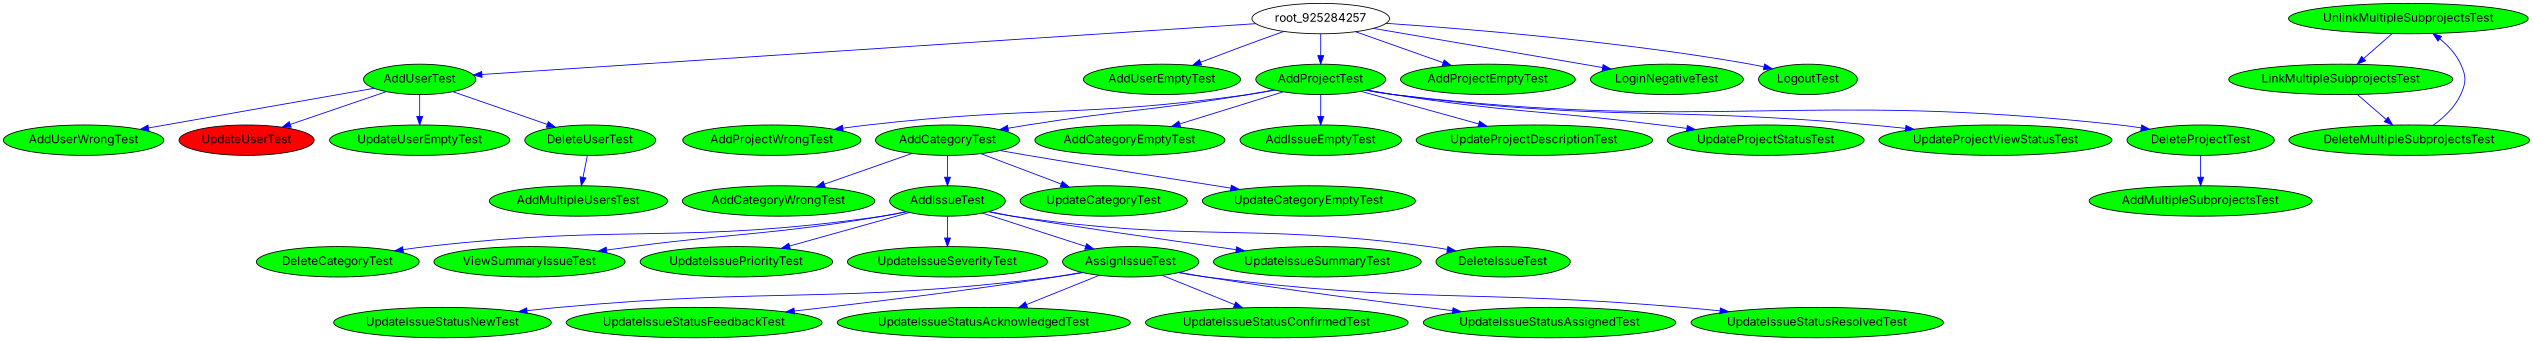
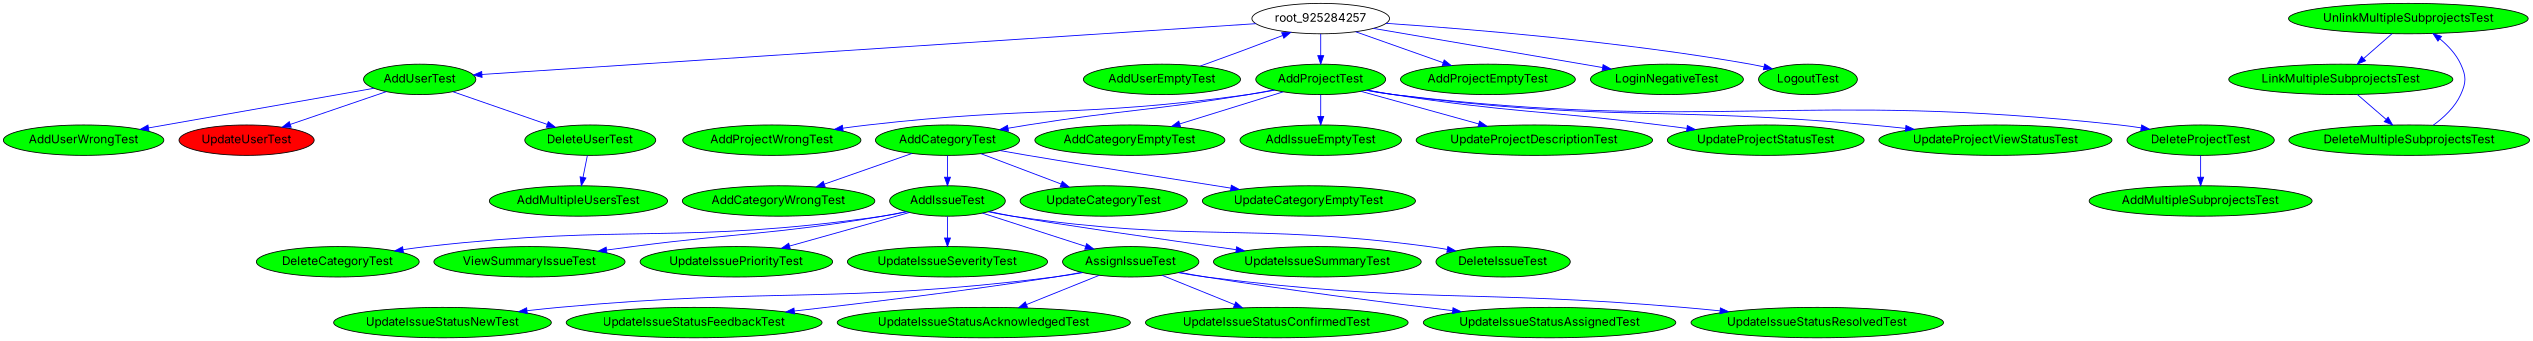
(1242, 47) -> (1242, 51)
(420, 140) -> none
